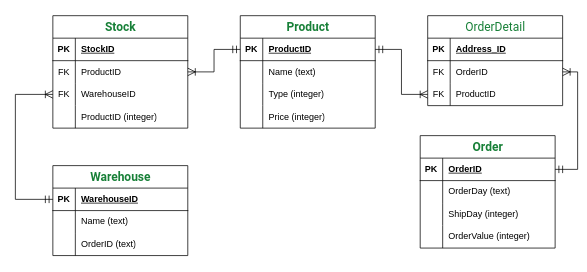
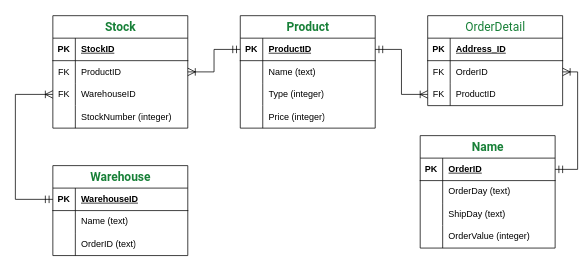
(127, 117) -> (132, 117)
(488, 147) -> (488, 147)
(488, 214) -> (482, 214)
